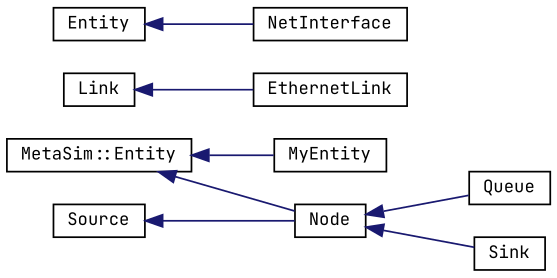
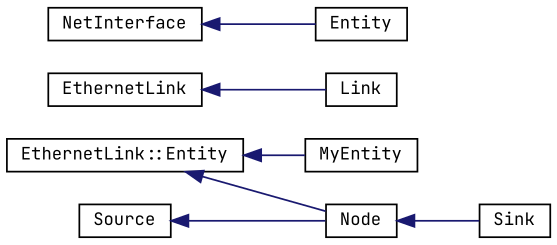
(208, 24) -> (268, 24)
(203, 90) -> (273, 90)
(99, 155) -> (125, 155)
(510, 188) -> none
